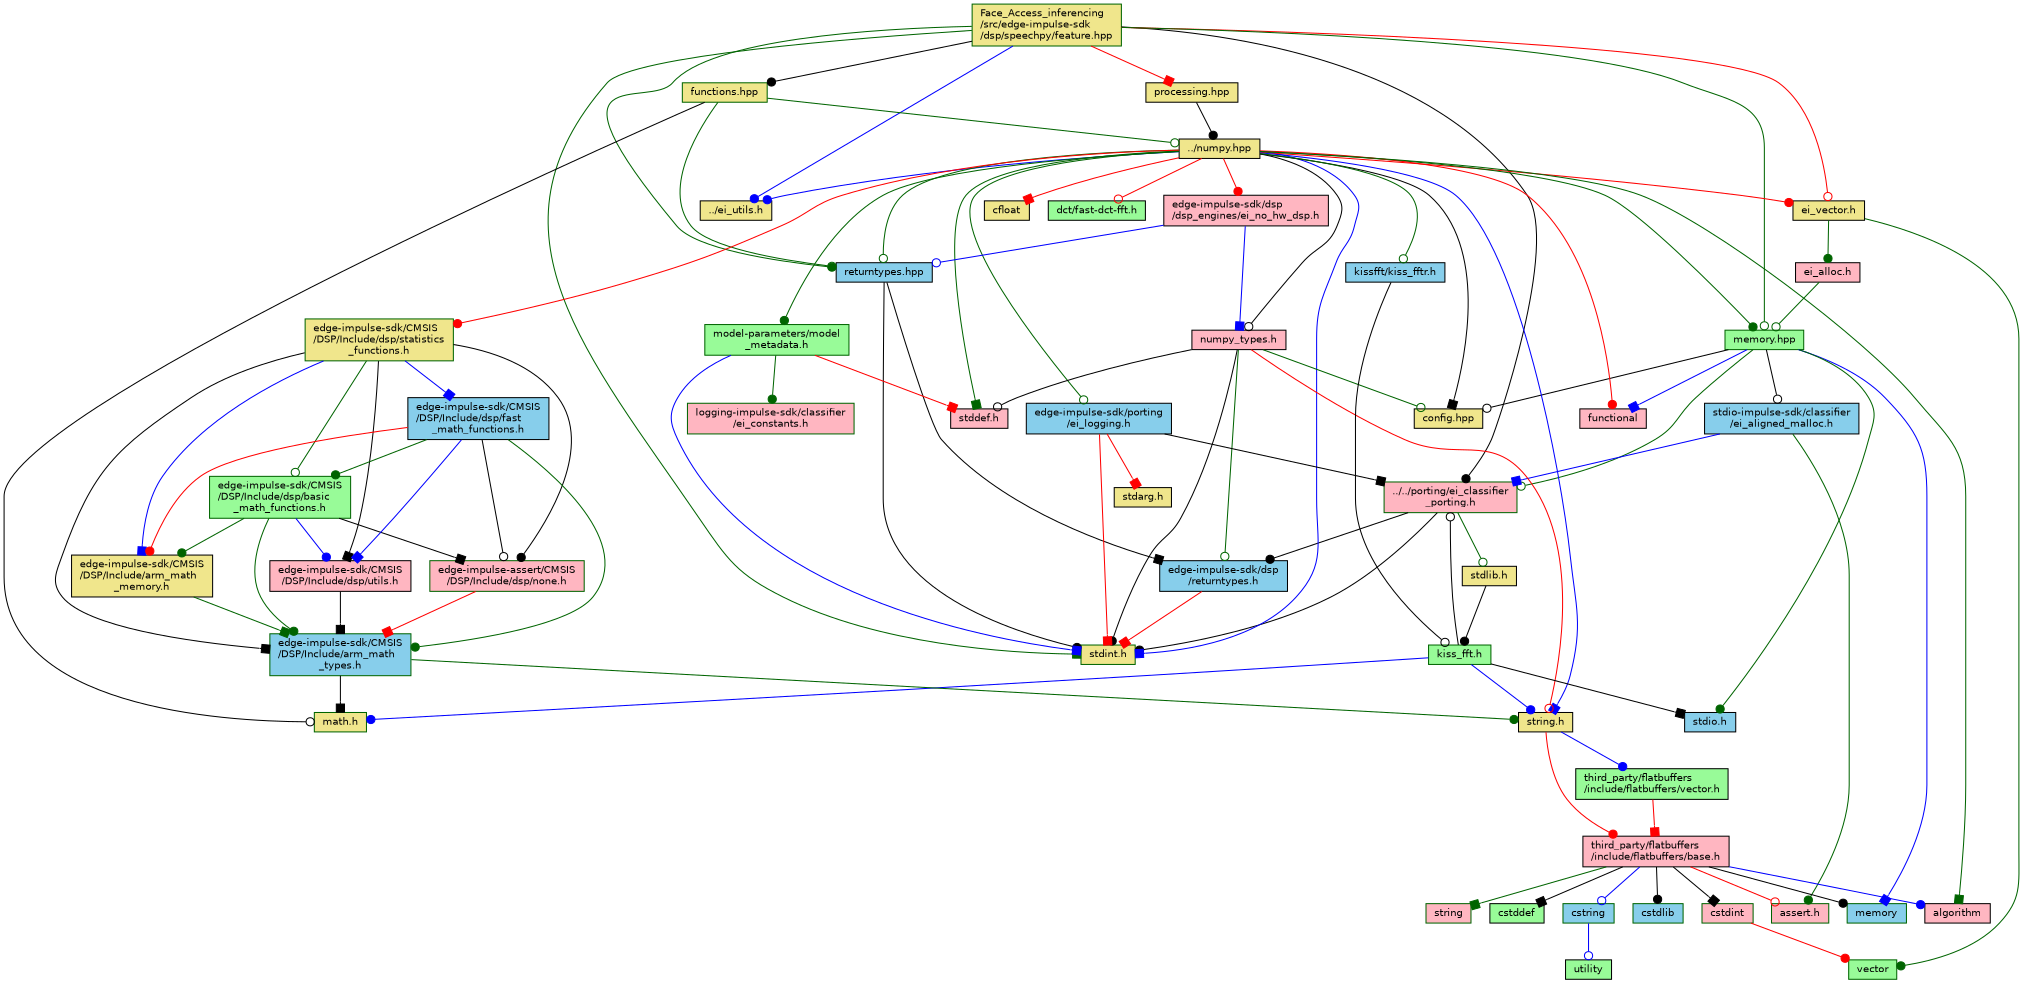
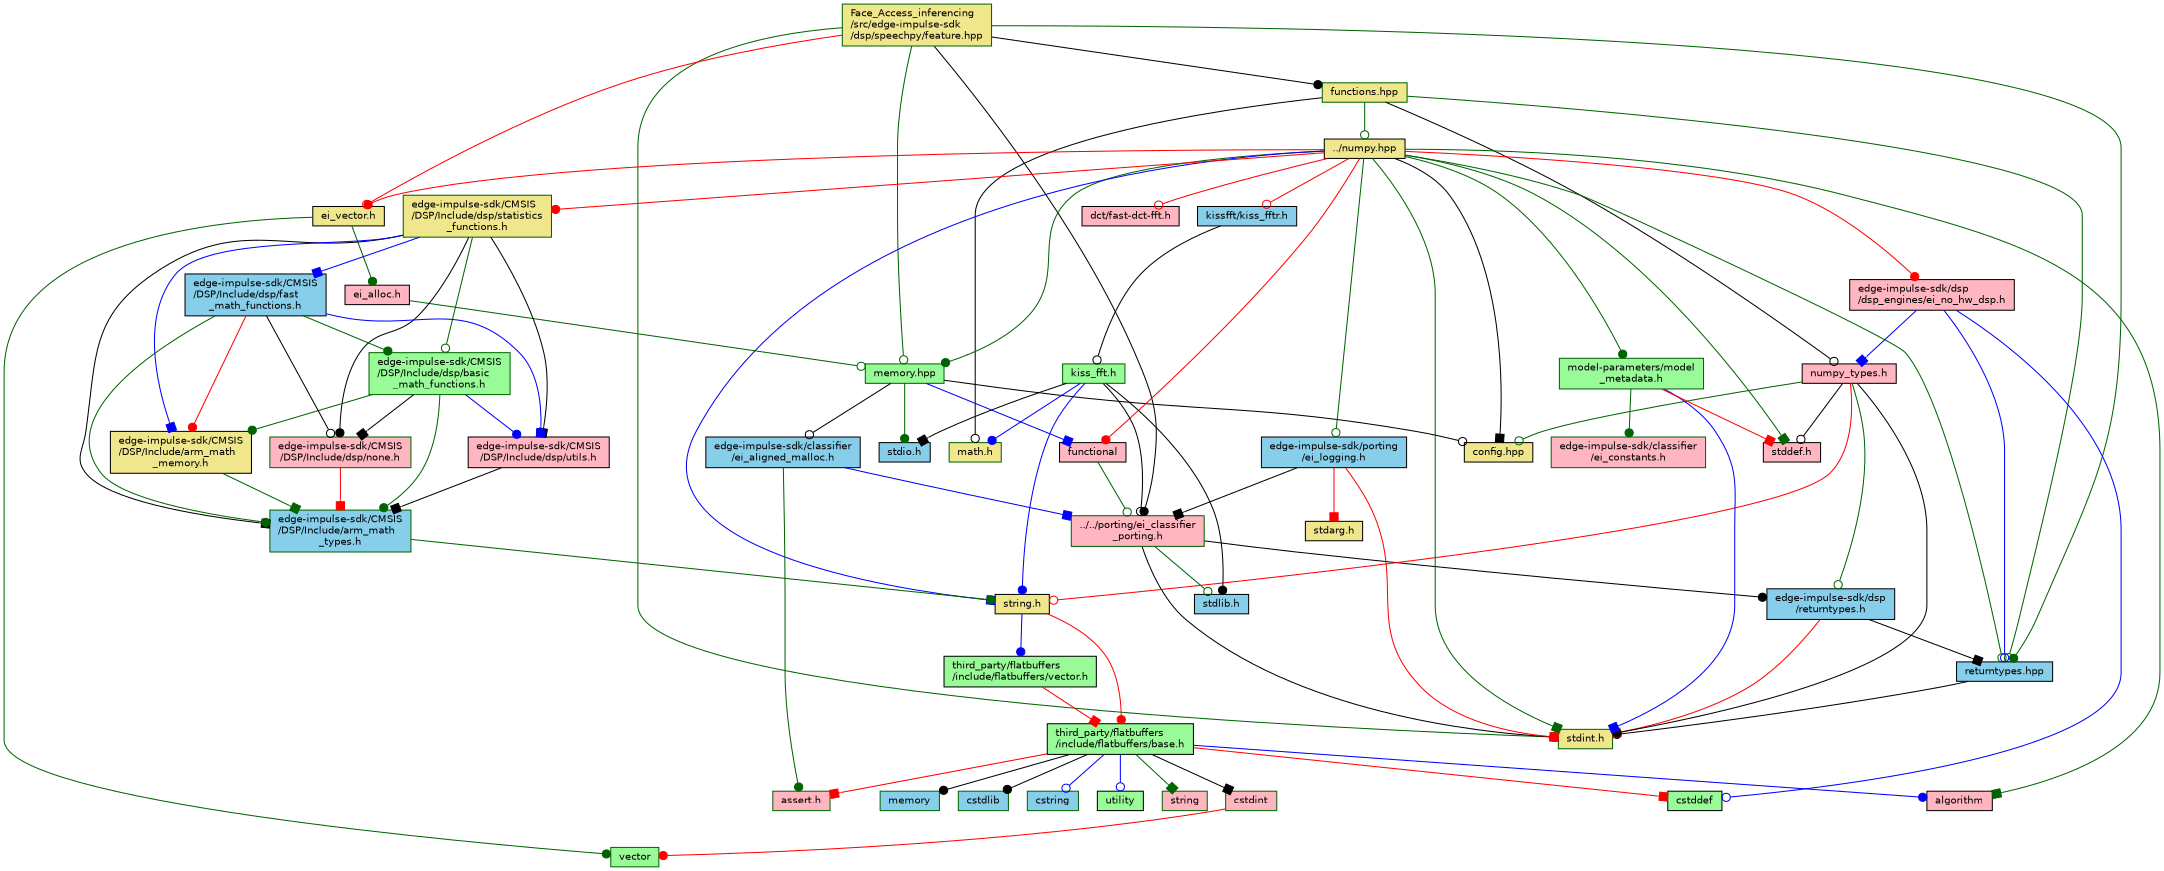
(1192, 93) -> none
(1404, 190) -> (1310, 180)
(736, 211) -> none
(1007, 211) -> none
(1097, 211) -> (1131, 216)
(1335, 230) -> (1627, 223)
(771, 419) -> (1628, 452)
(1782, 419) -> (783, 452)
(1317, 423) -> (1435, 462)
(1653, 441) -> (1111, 485)
(970, 467) -> (1920, 639)
(507, 576) -> (340, 452)
(1489, 576) -> (1222, 604)
(1927, 594) -> none
(1476, 611) -> (1192, 470)
none -> (2121, 672)
(340, 689) -> none
(1656, 852) -> (1120, 739)
(1585, 883) -> (1425, 772)
(1731, 884) -> (944, 773)
(1589, 937) -> (1120, 769)
